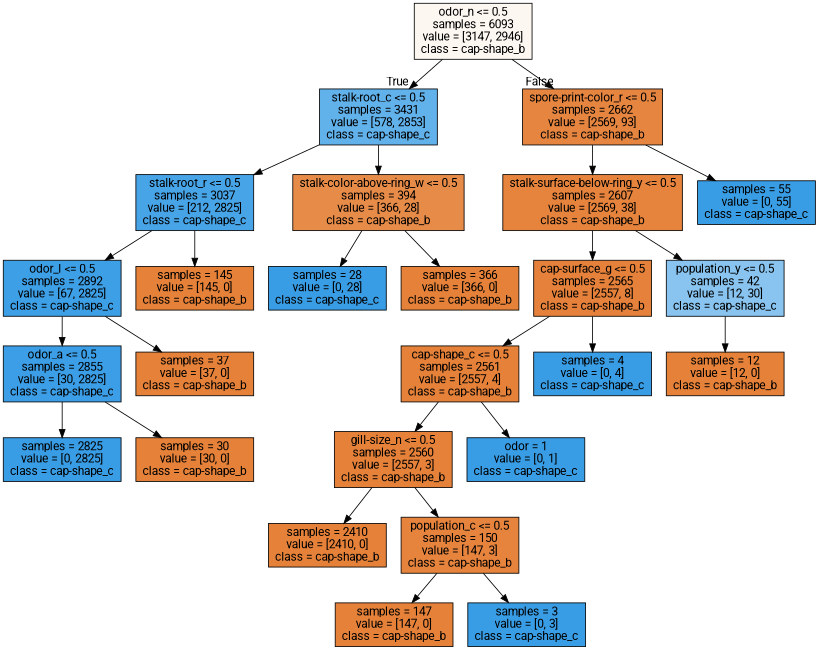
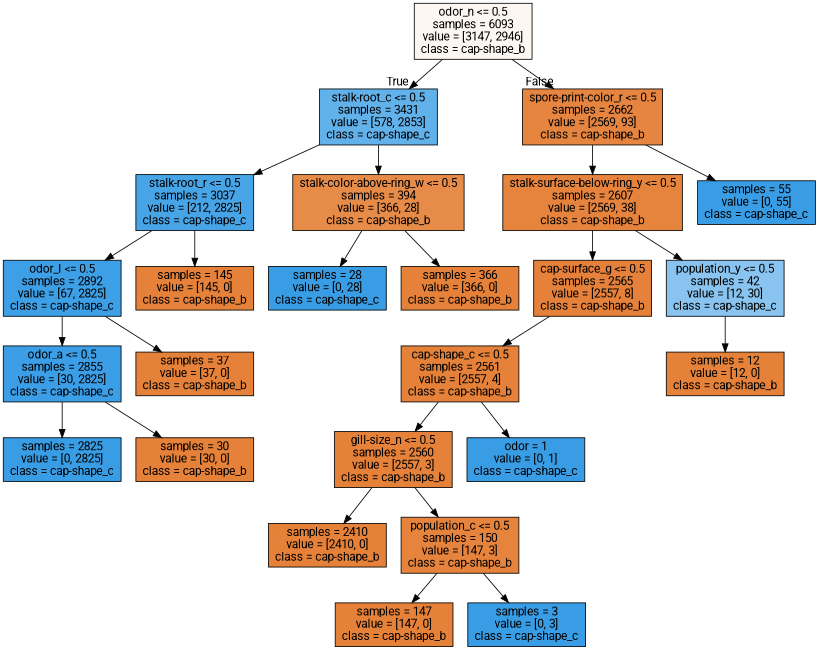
(593, 374) -> none
